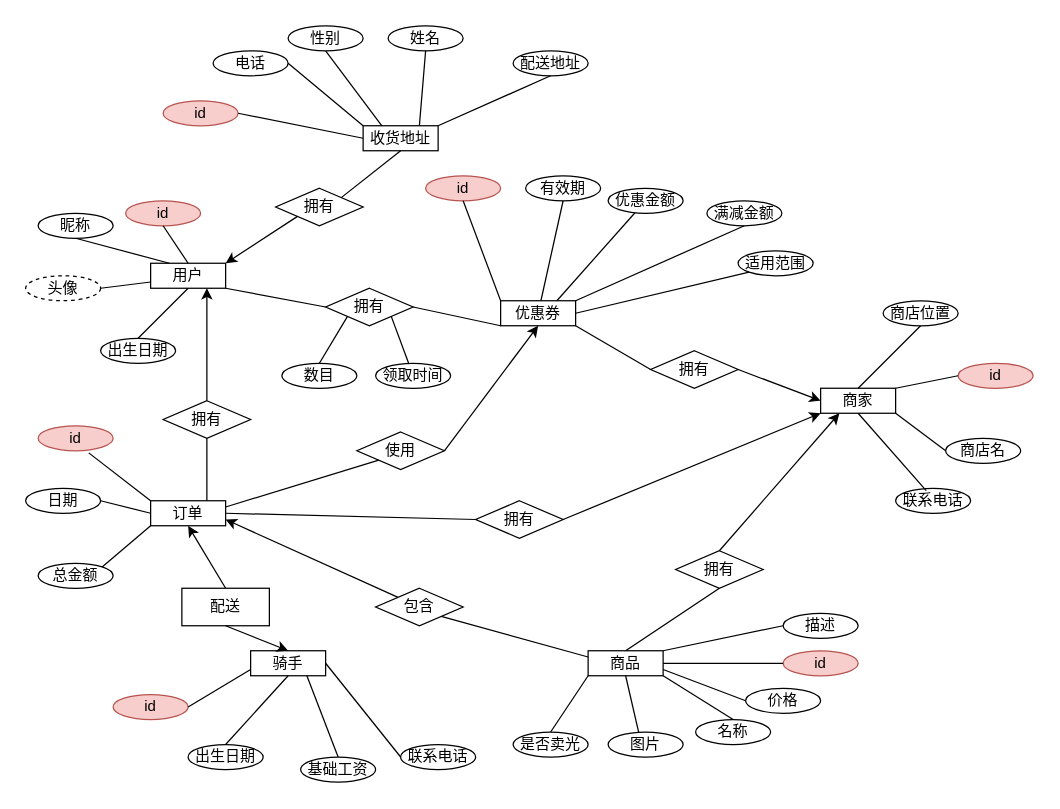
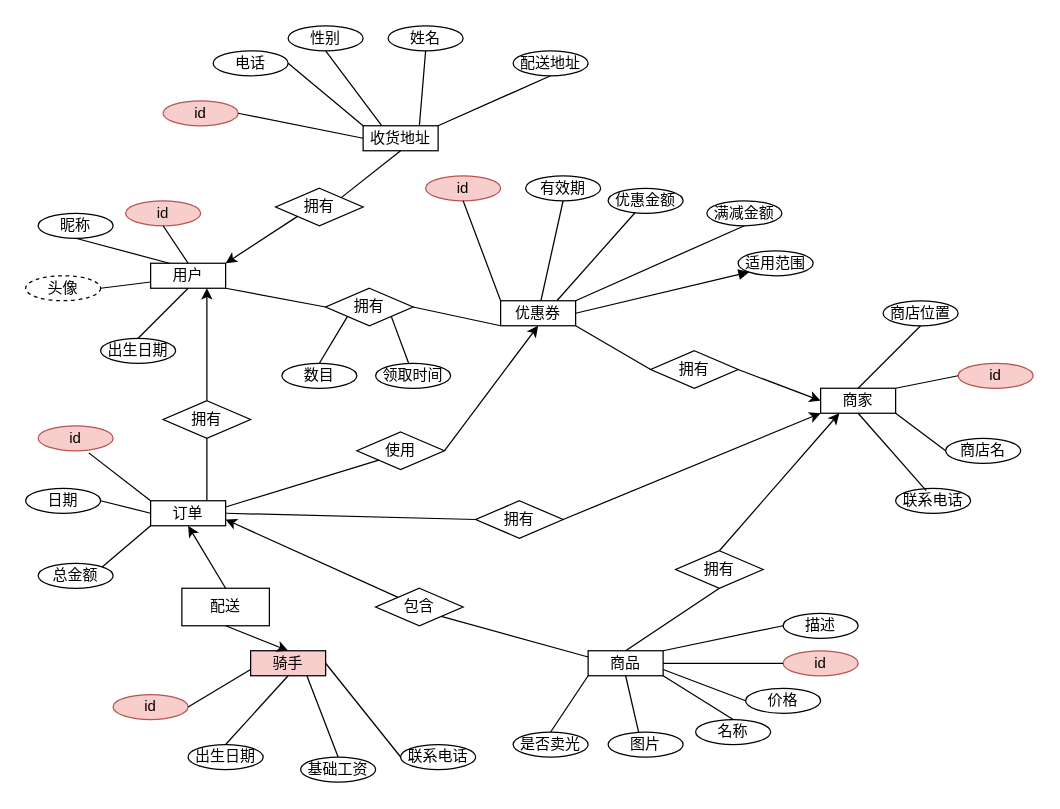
(742, 274) -> (737, 275)
(288, 663) -> (288, 663)
